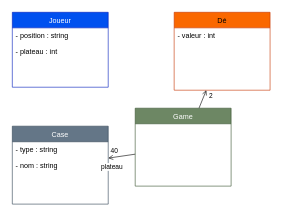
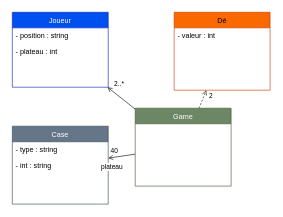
none -> (122, 99)
(203, 100) -> (203, 100)
(39, 166) -> (38, 166)
